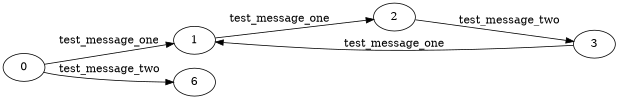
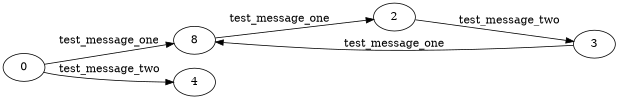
(195, 40) -> (195, 40)
(195, 82) -> (195, 82)
